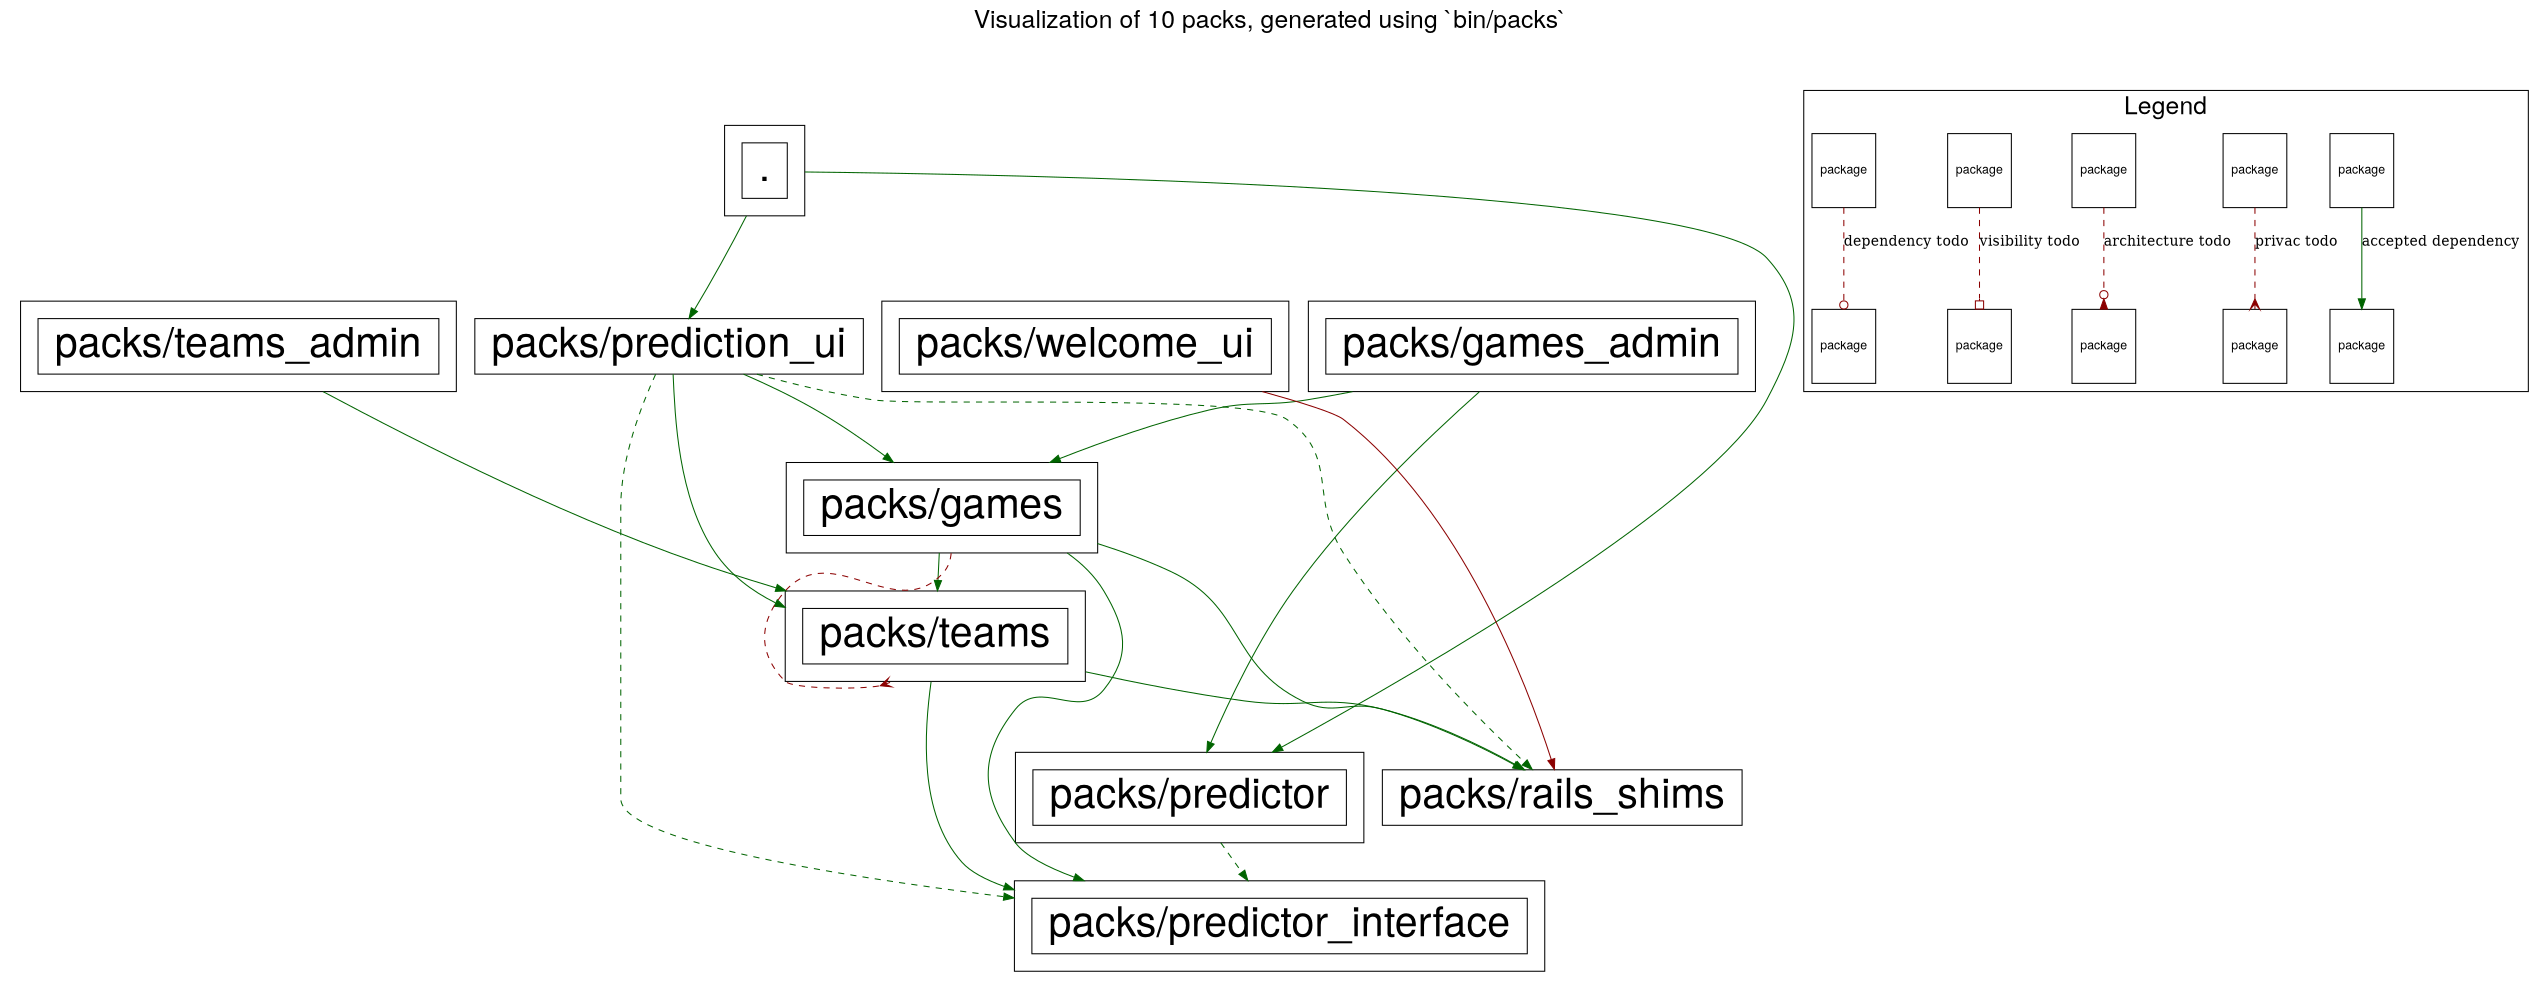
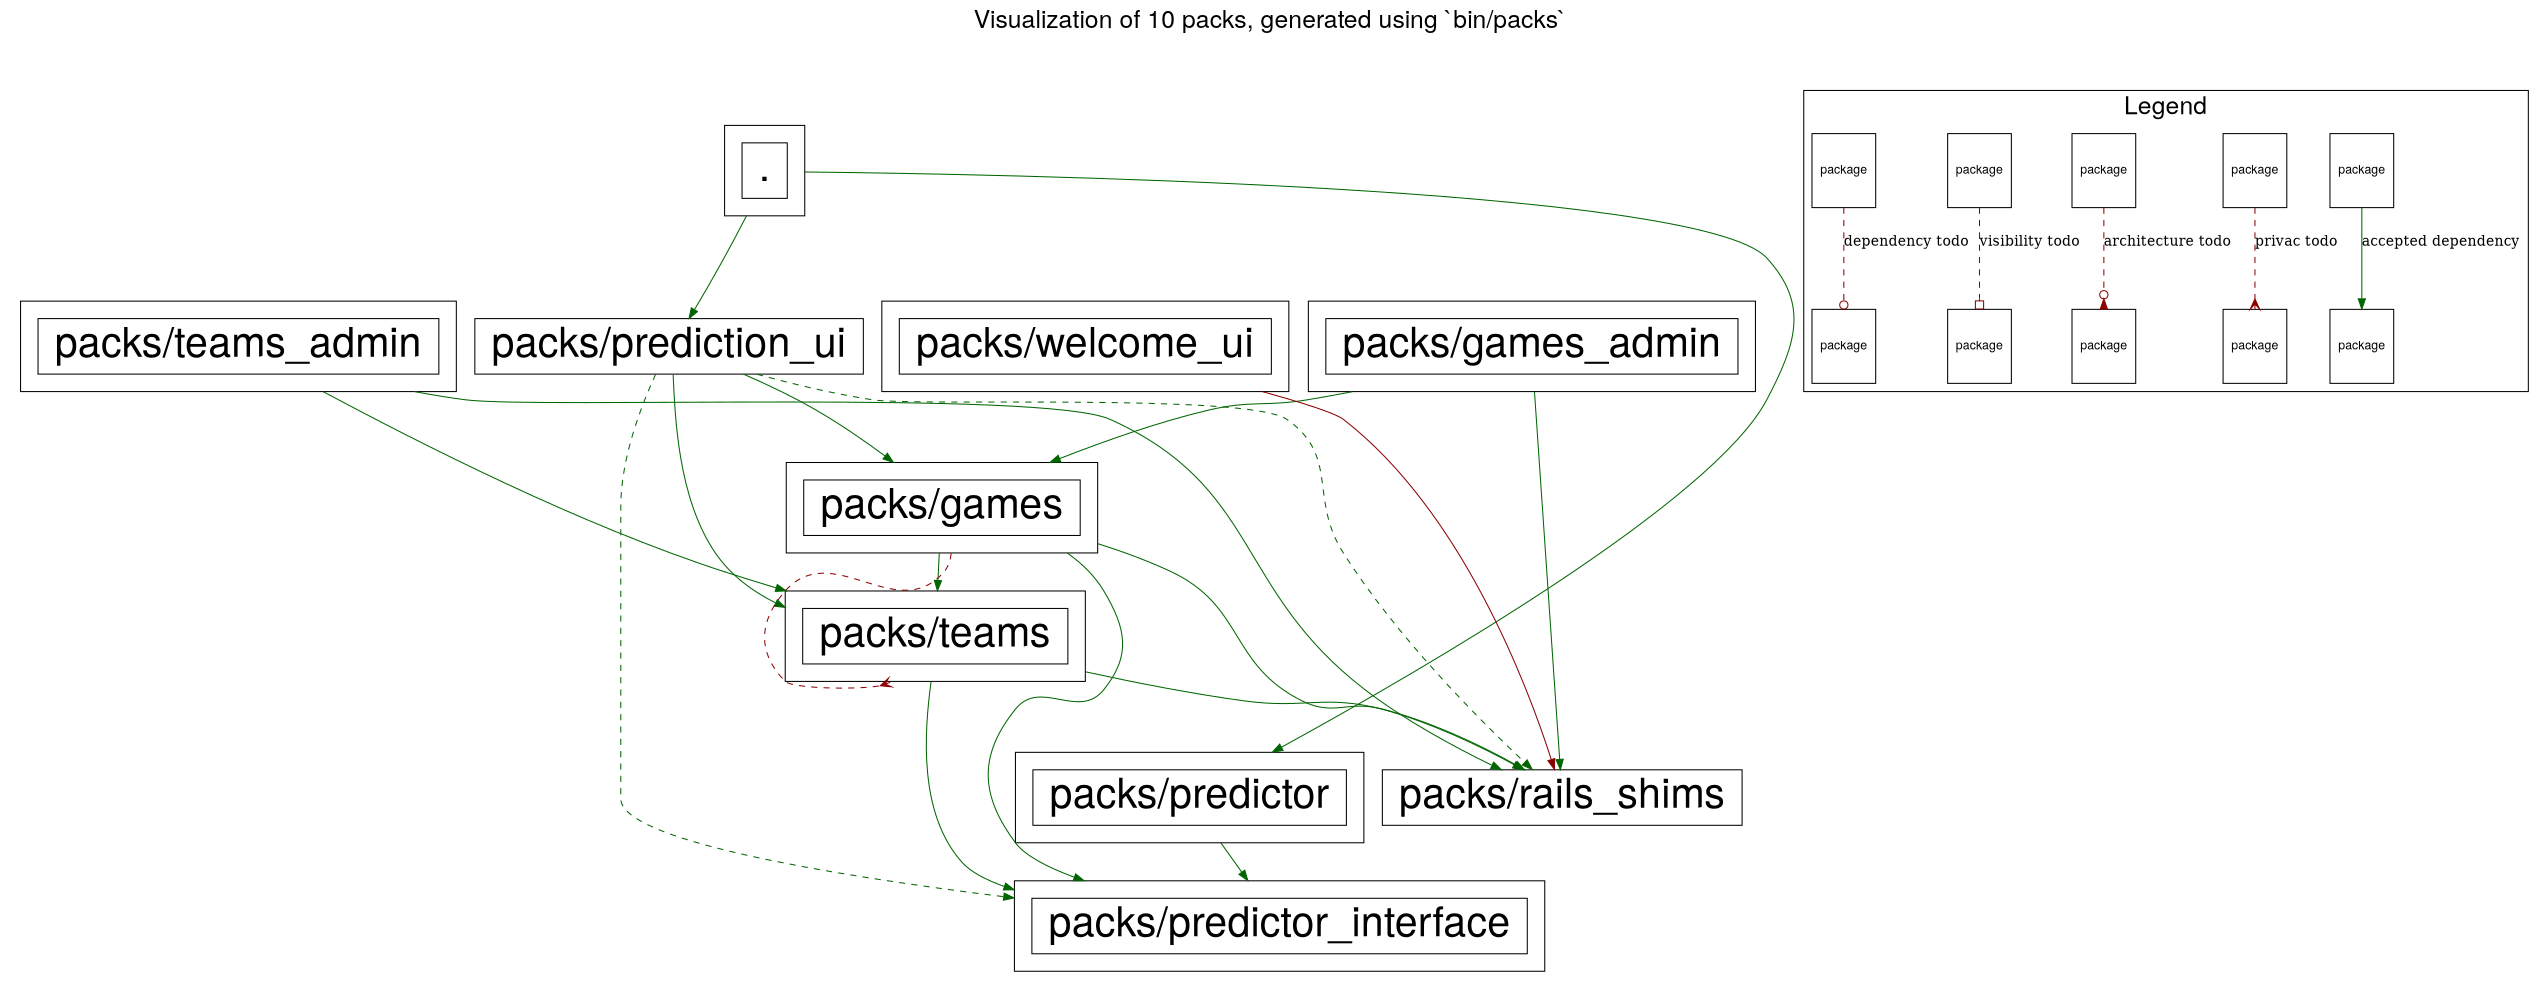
none -> (1055, 410)
(1324, 551) -> (1547, 576)
(1231, 857) -> (1231, 857)
